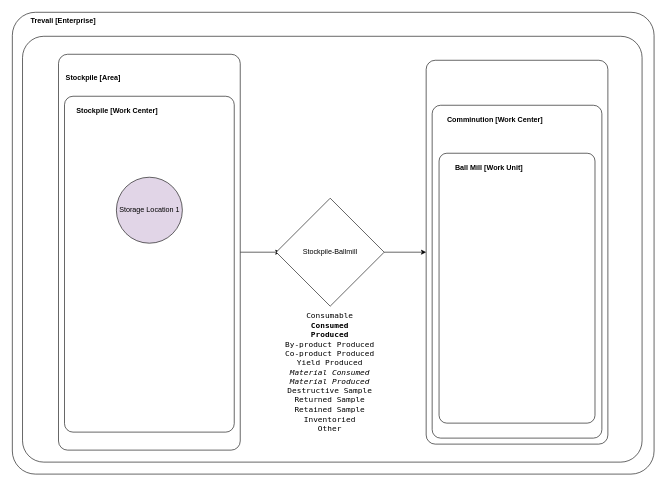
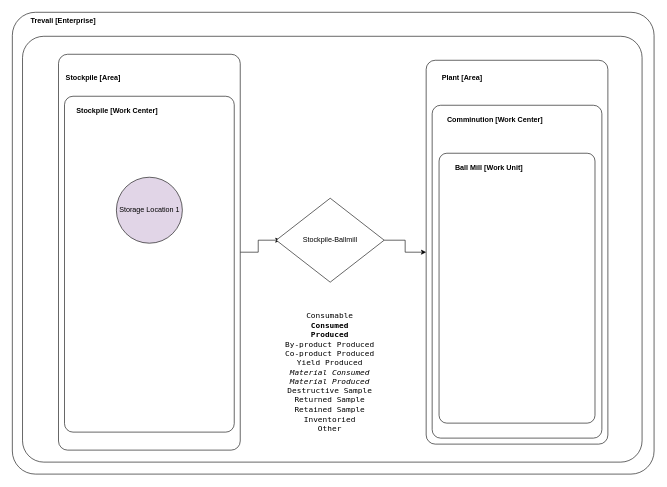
none -> (462, 78)
(330, 252) -> (330, 240)
